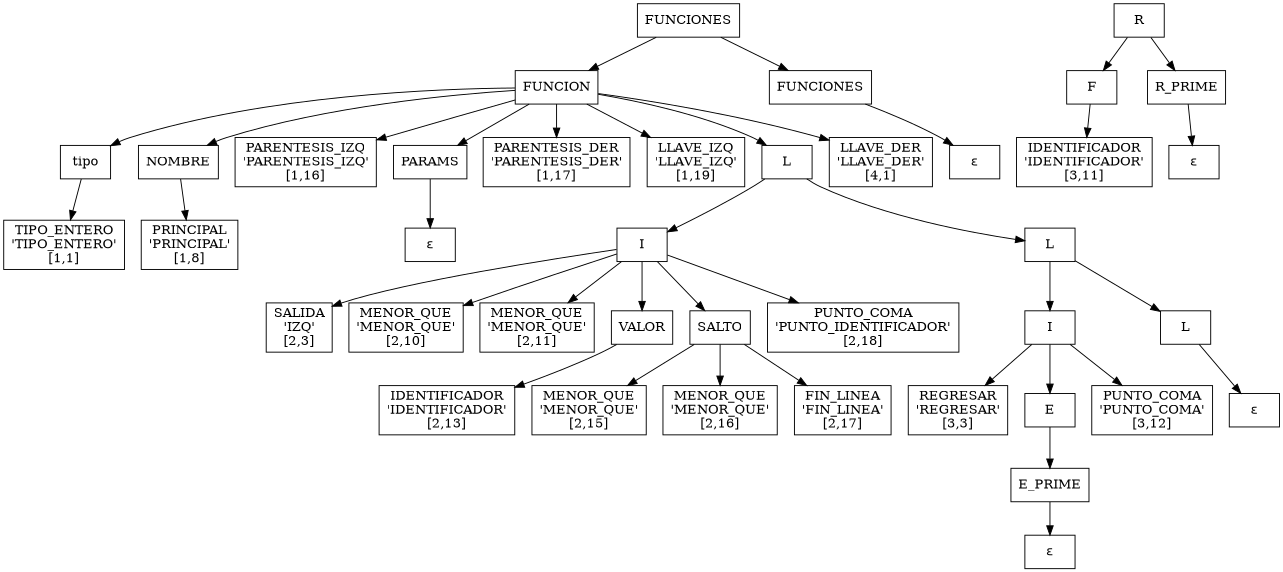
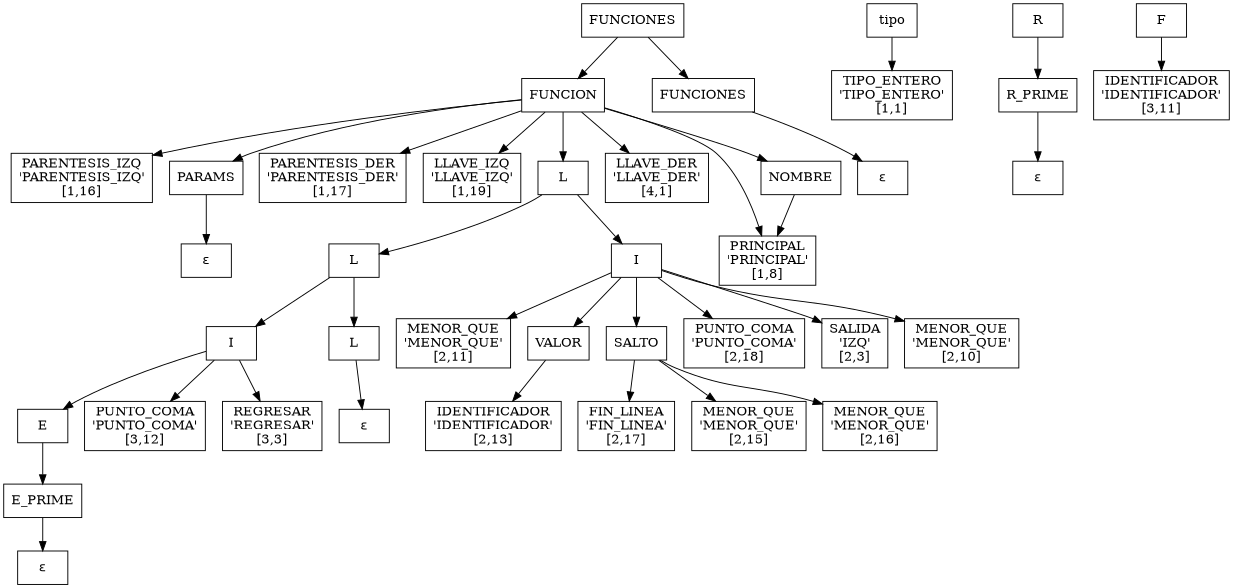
(1118, 50) -> none
(315, 101) -> (706, 146)
(863, 328) -> (744, 343)
